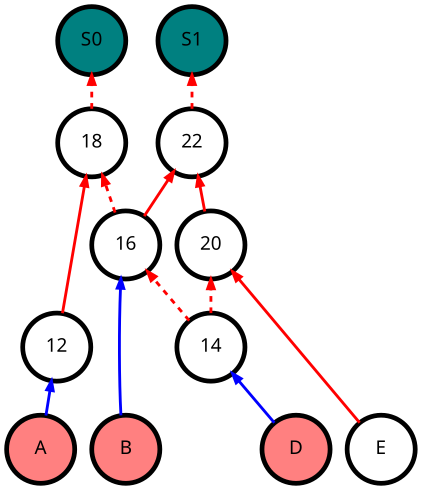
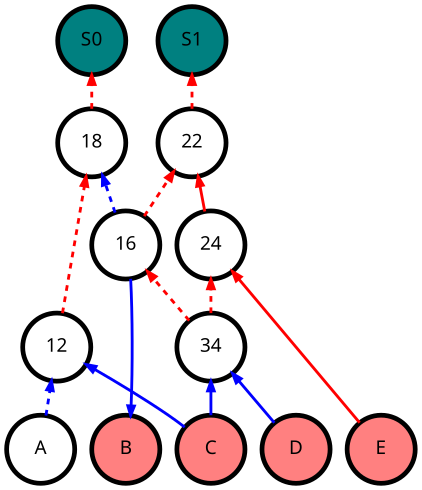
(156, 198) -> (156, 198)
(110, 199) -> (110, 199)
(211, 245) -> (211, 245)
(73, 250) -> (73, 250)
(211, 347) -> (211, 347)
(119, 352) -> (132, 342)
(48, 403) -> (48, 403)
(41, 449) -> (41, 449)
none -> (211, 449)
(381, 449) -> (381, 449)
